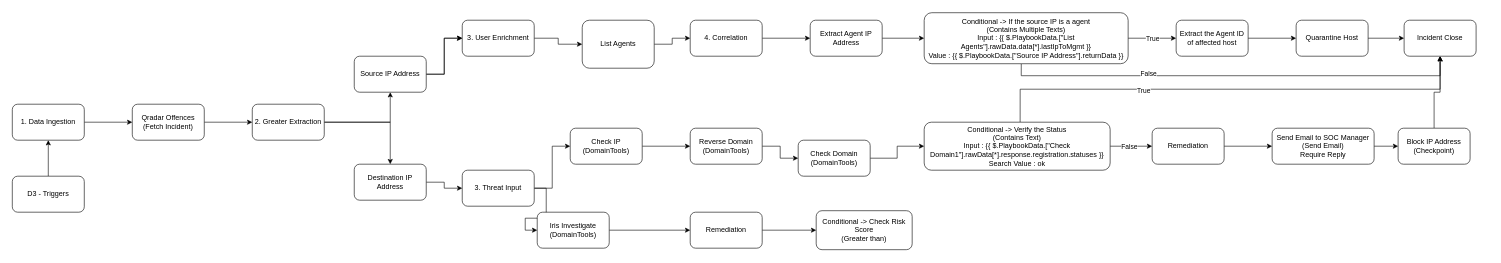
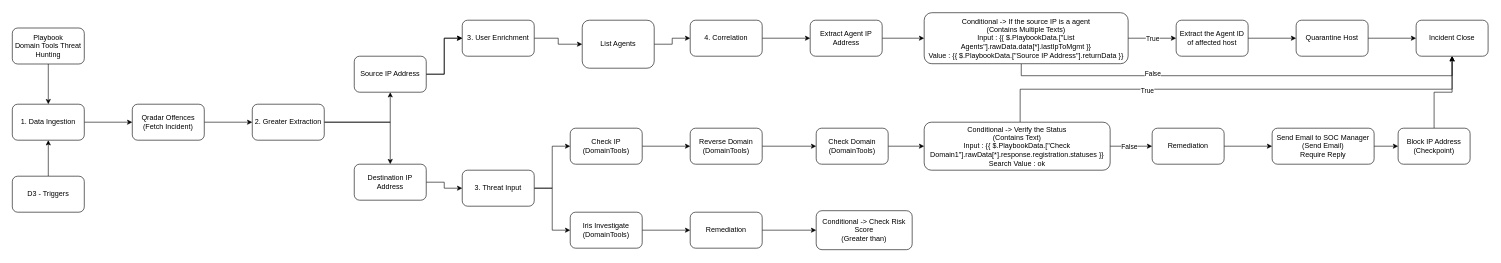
(1440, 38) -> (1452, 38)
none -> (48, 46)
none -> (48, 98)
(834, 158) -> (852, 146)
(573, 230) -> (606, 230)
